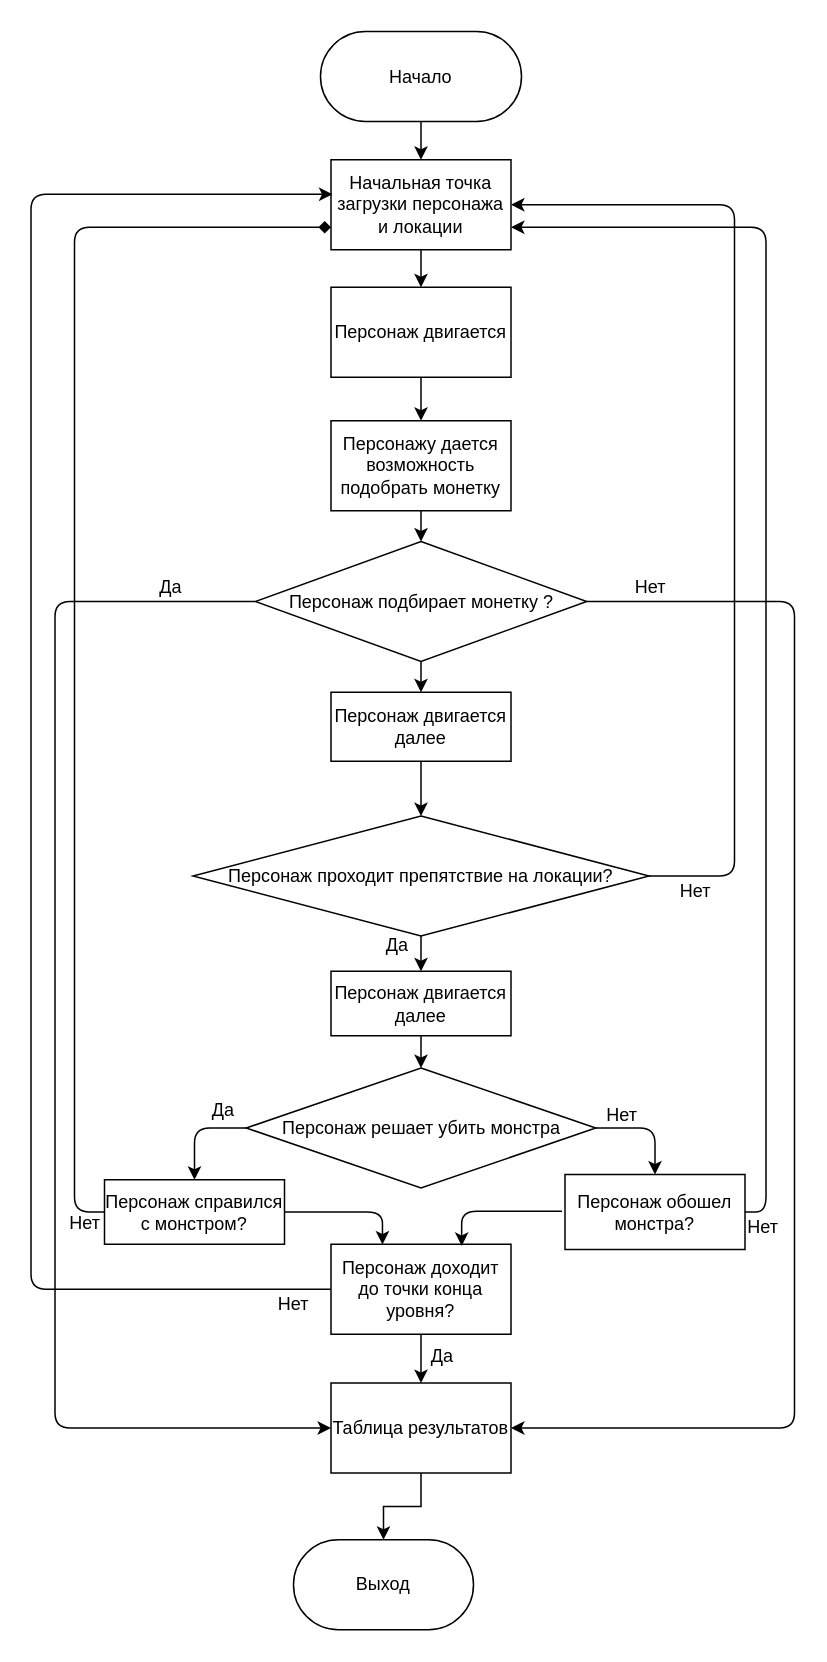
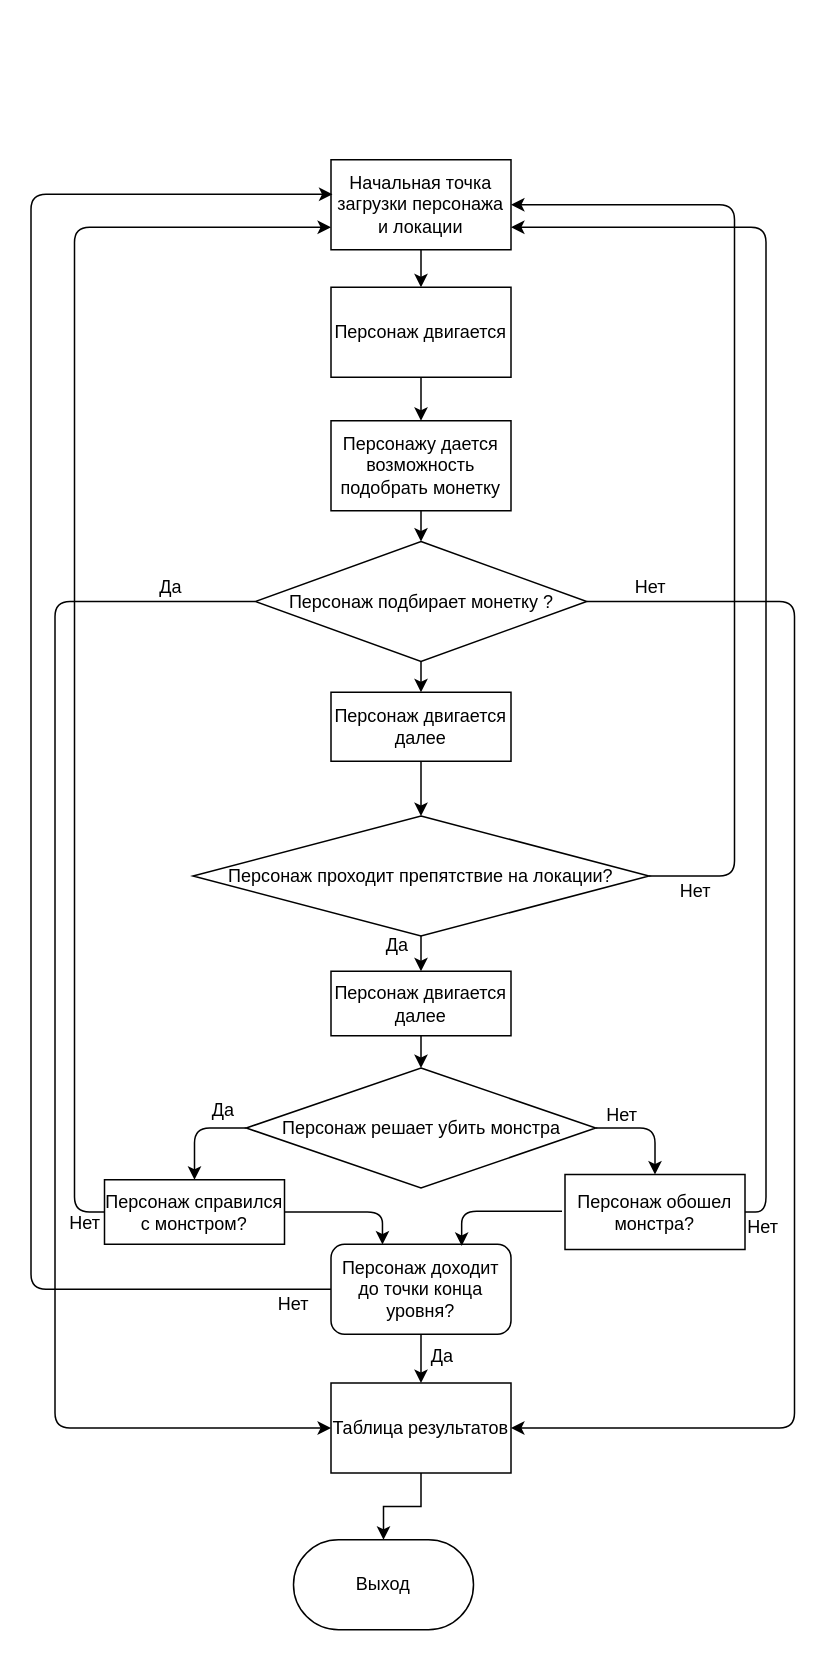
(421, 77) -> none
(421, 136) -> none
(318, 227) -> (319, 227)
(421, 1289) -> (421, 1289)
